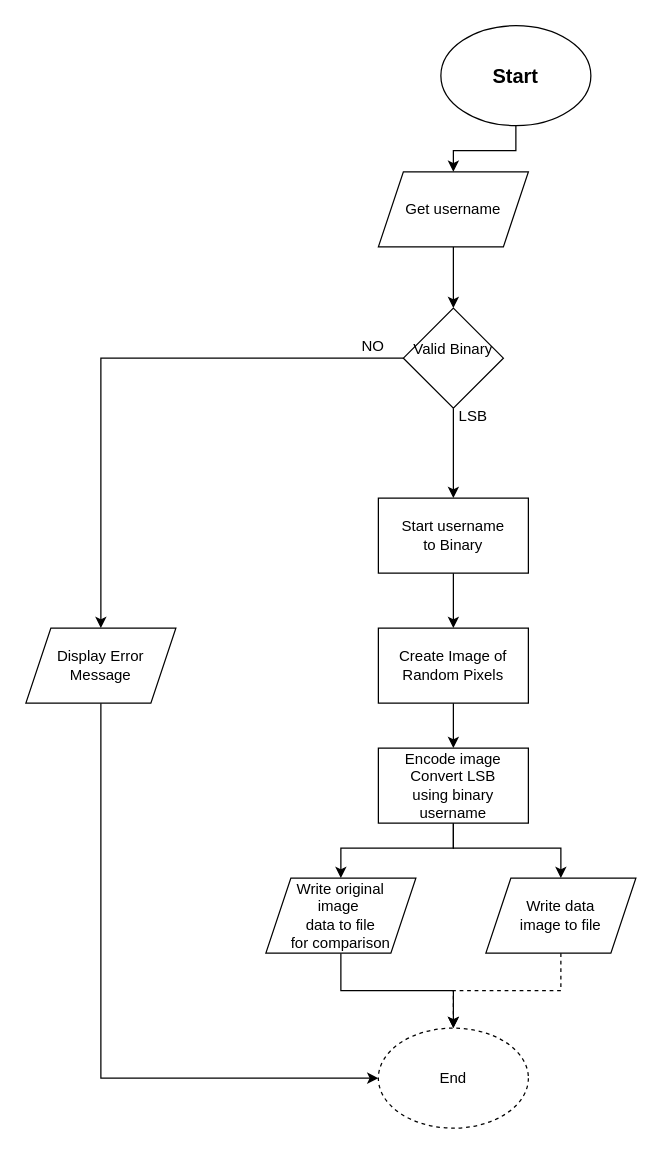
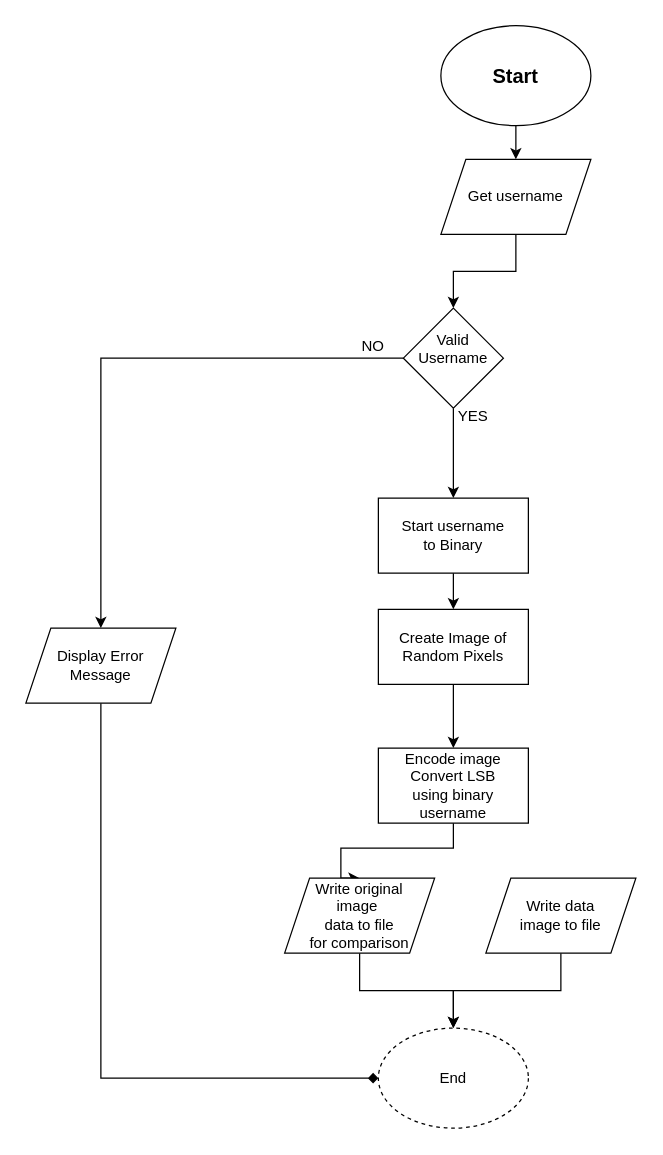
(453, 209) -> (516, 197)
(453, 358) -> (453, 358)
(473, 417) -> (473, 417)
(453, 666) -> (453, 647)
(519, 848) -> none
(341, 916) -> (359, 916)
(526, 991) -> (526, 991)
(368, 1078) -> (367, 1078)
